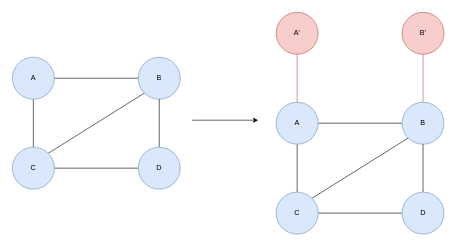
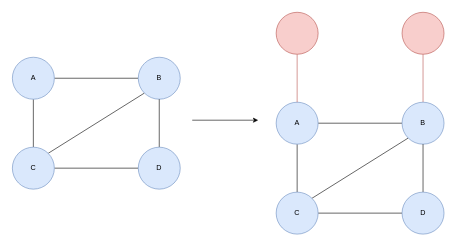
(297, 33) -> none
(423, 33) -> none
